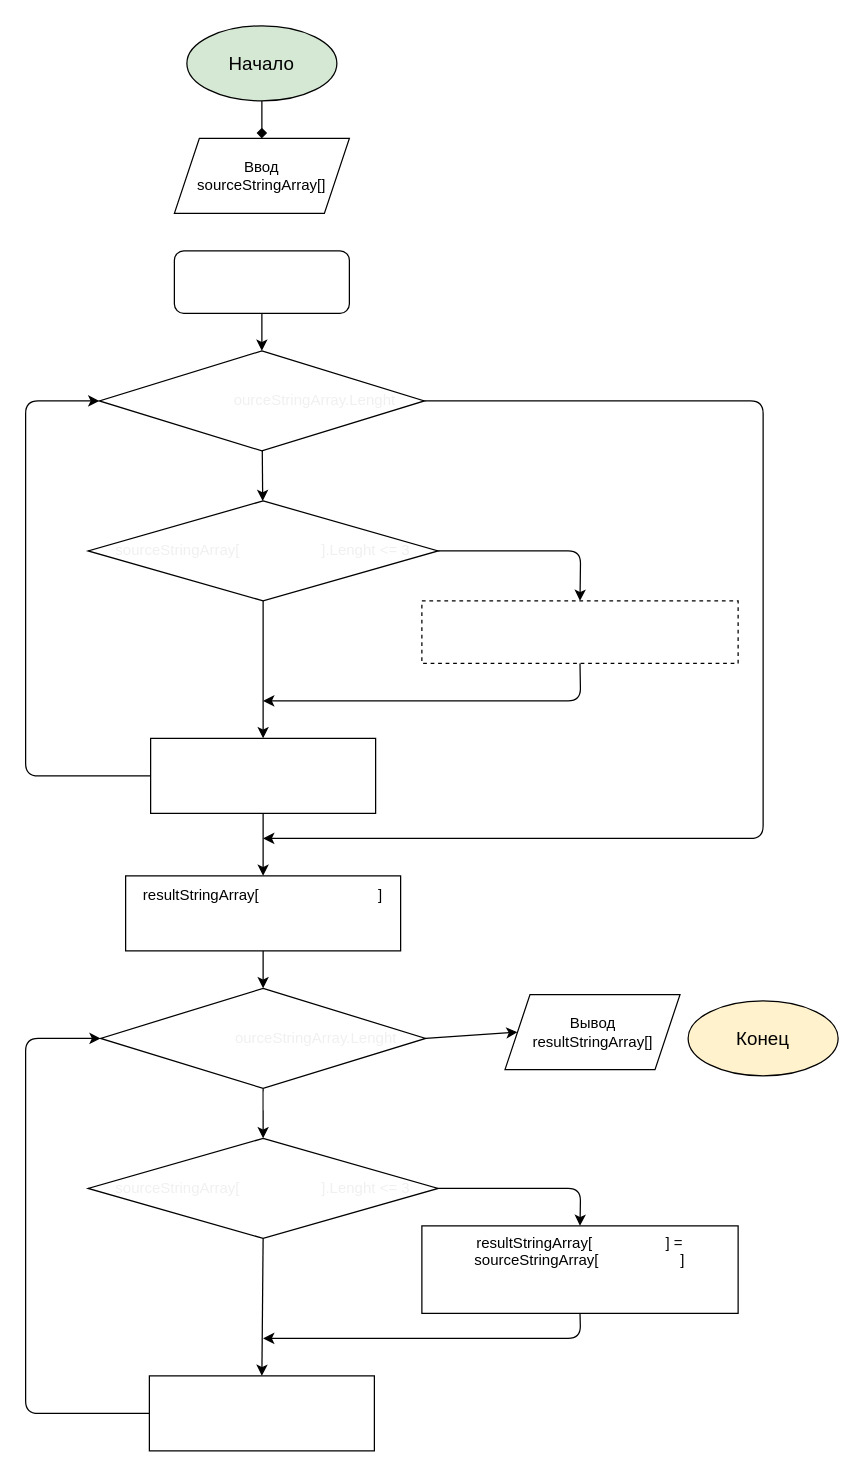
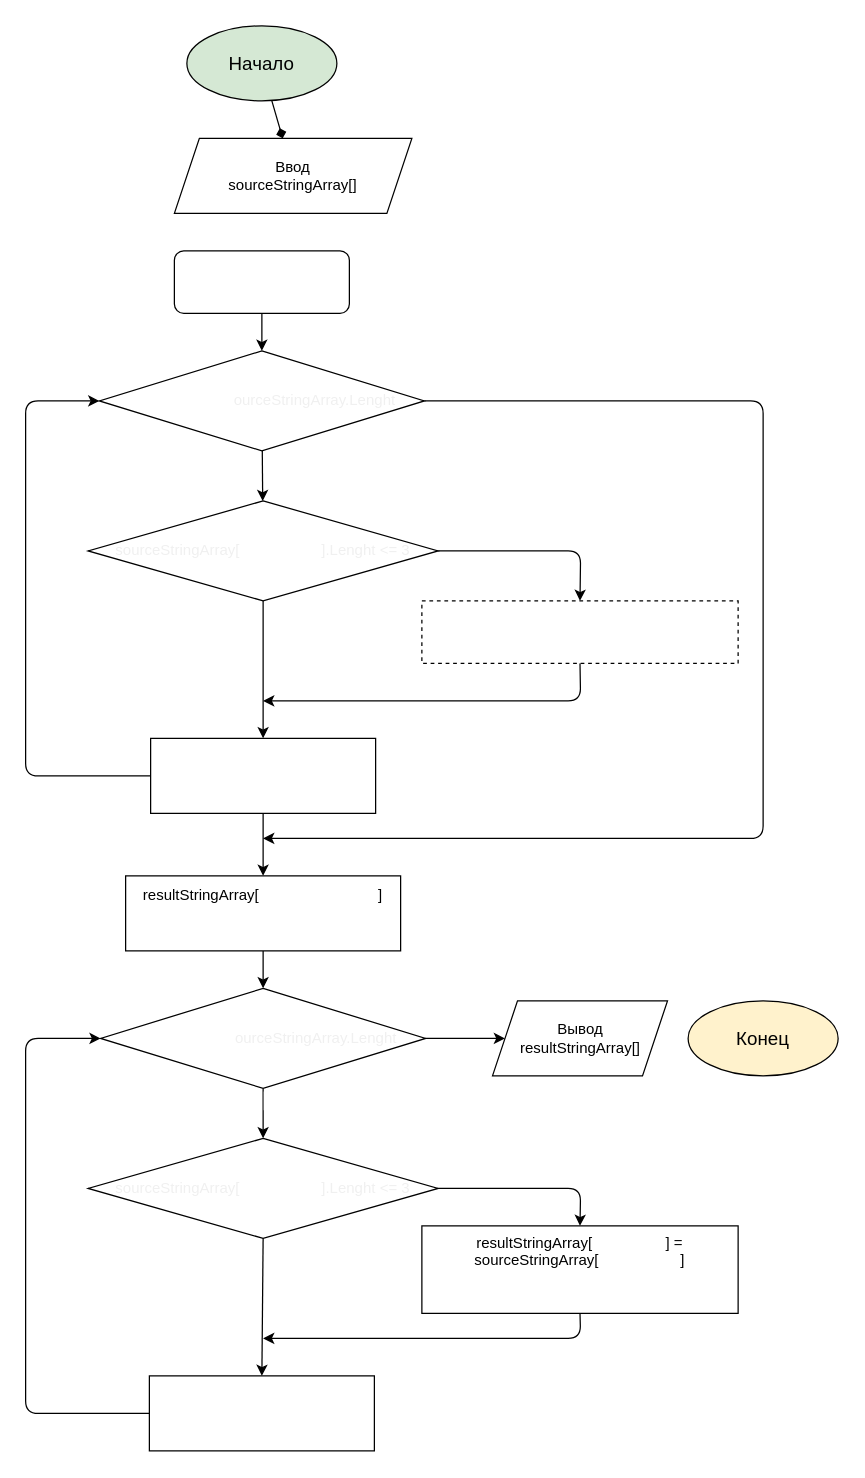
(262, 176) -> (293, 176)
(593, 1032) -> (580, 1038)
